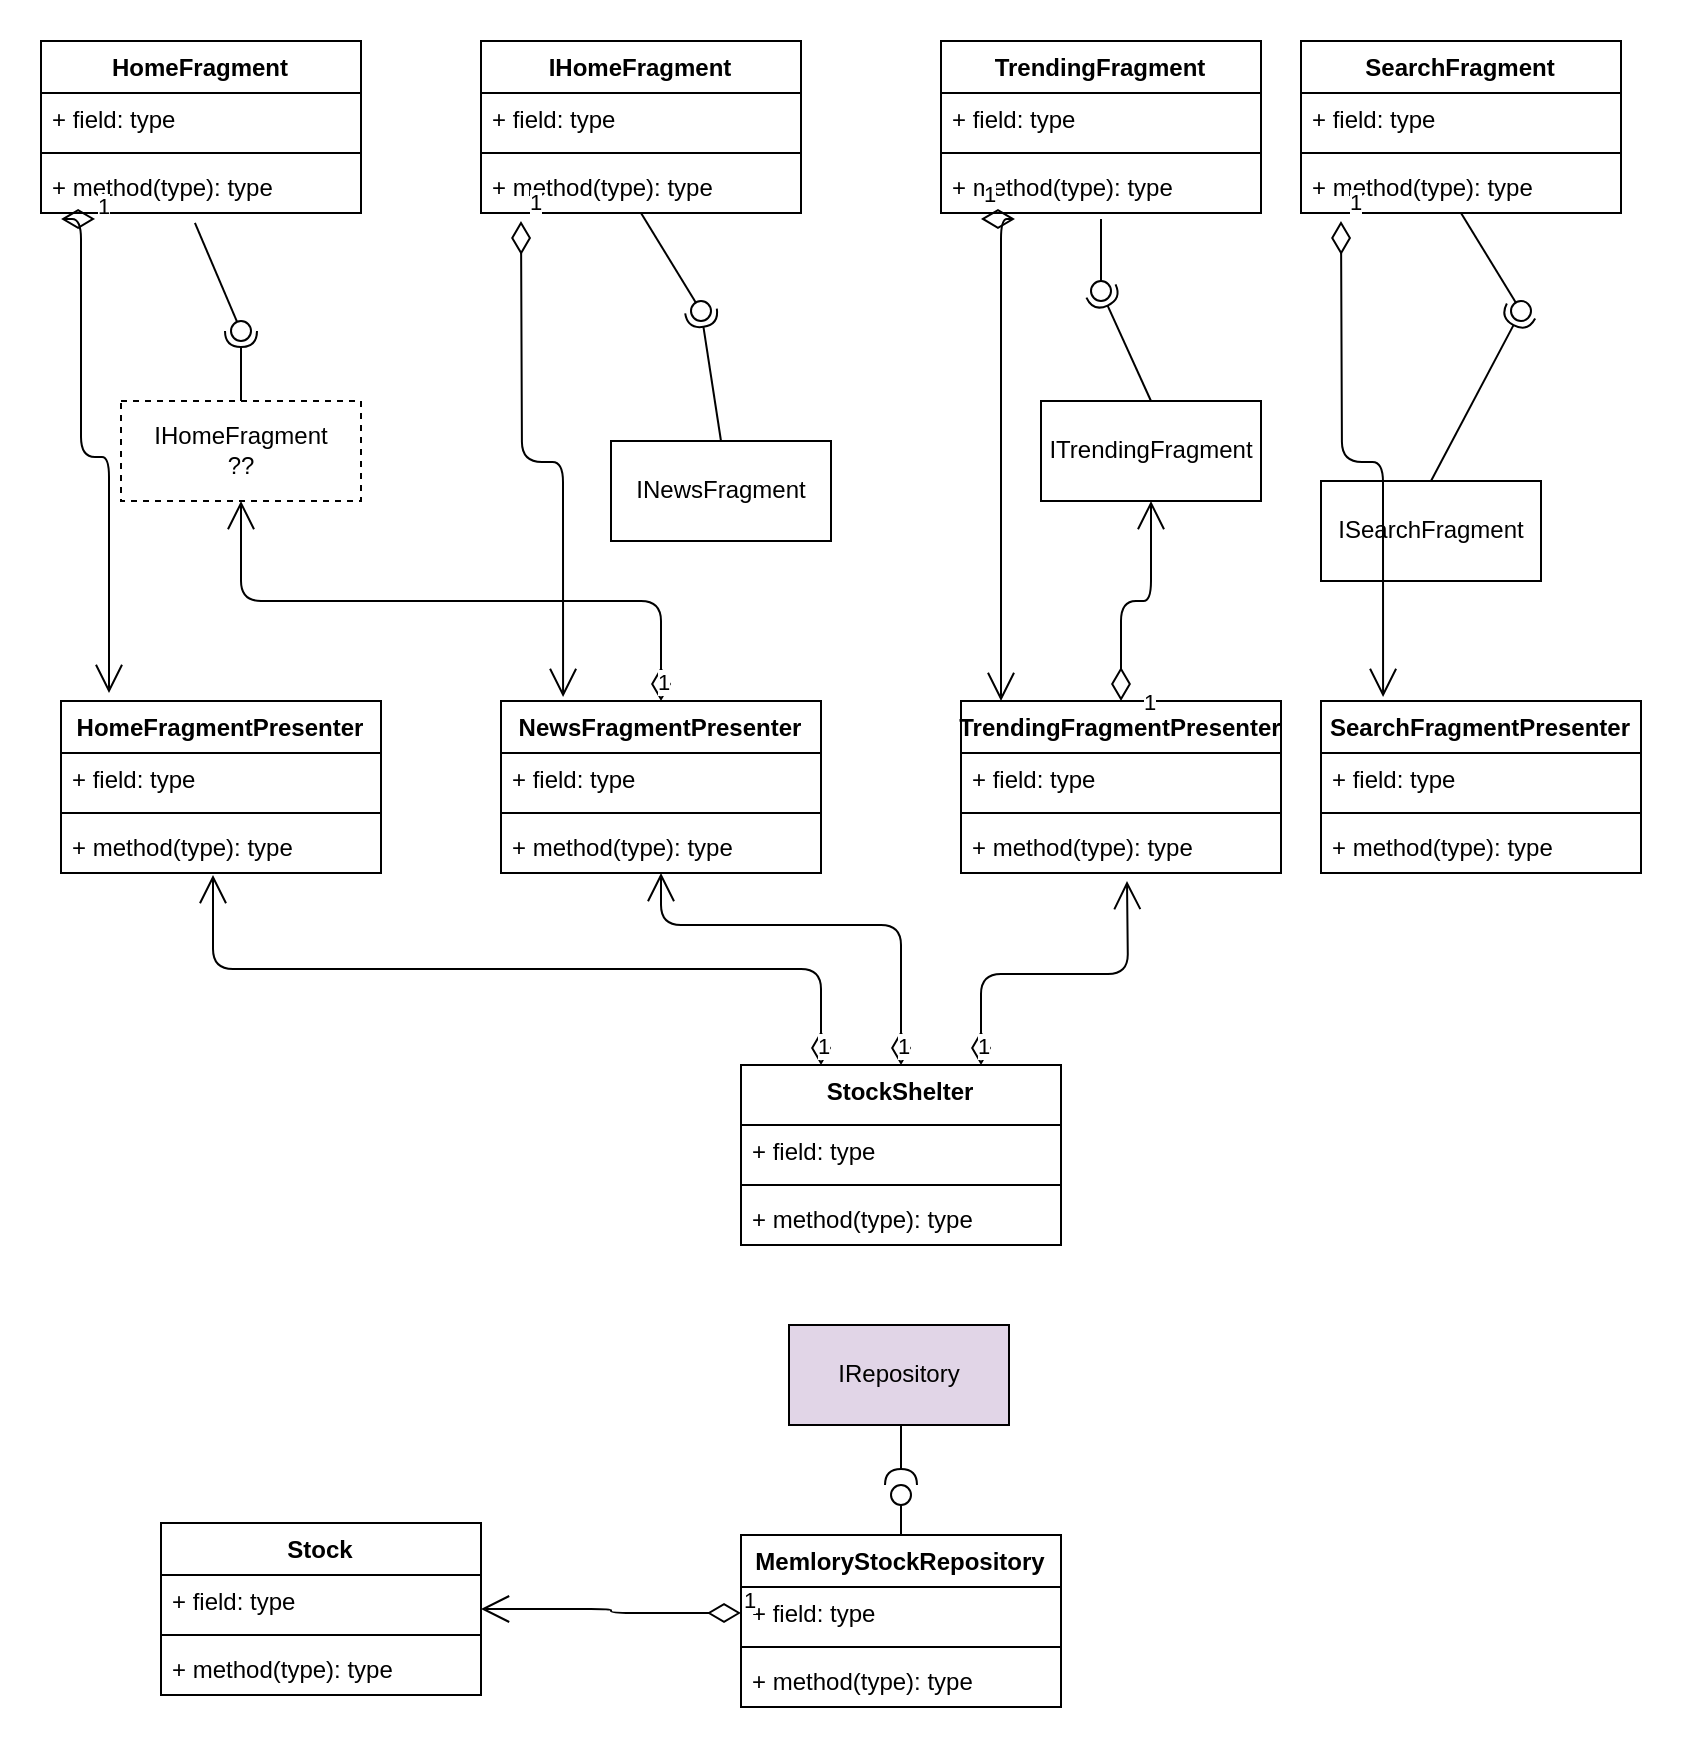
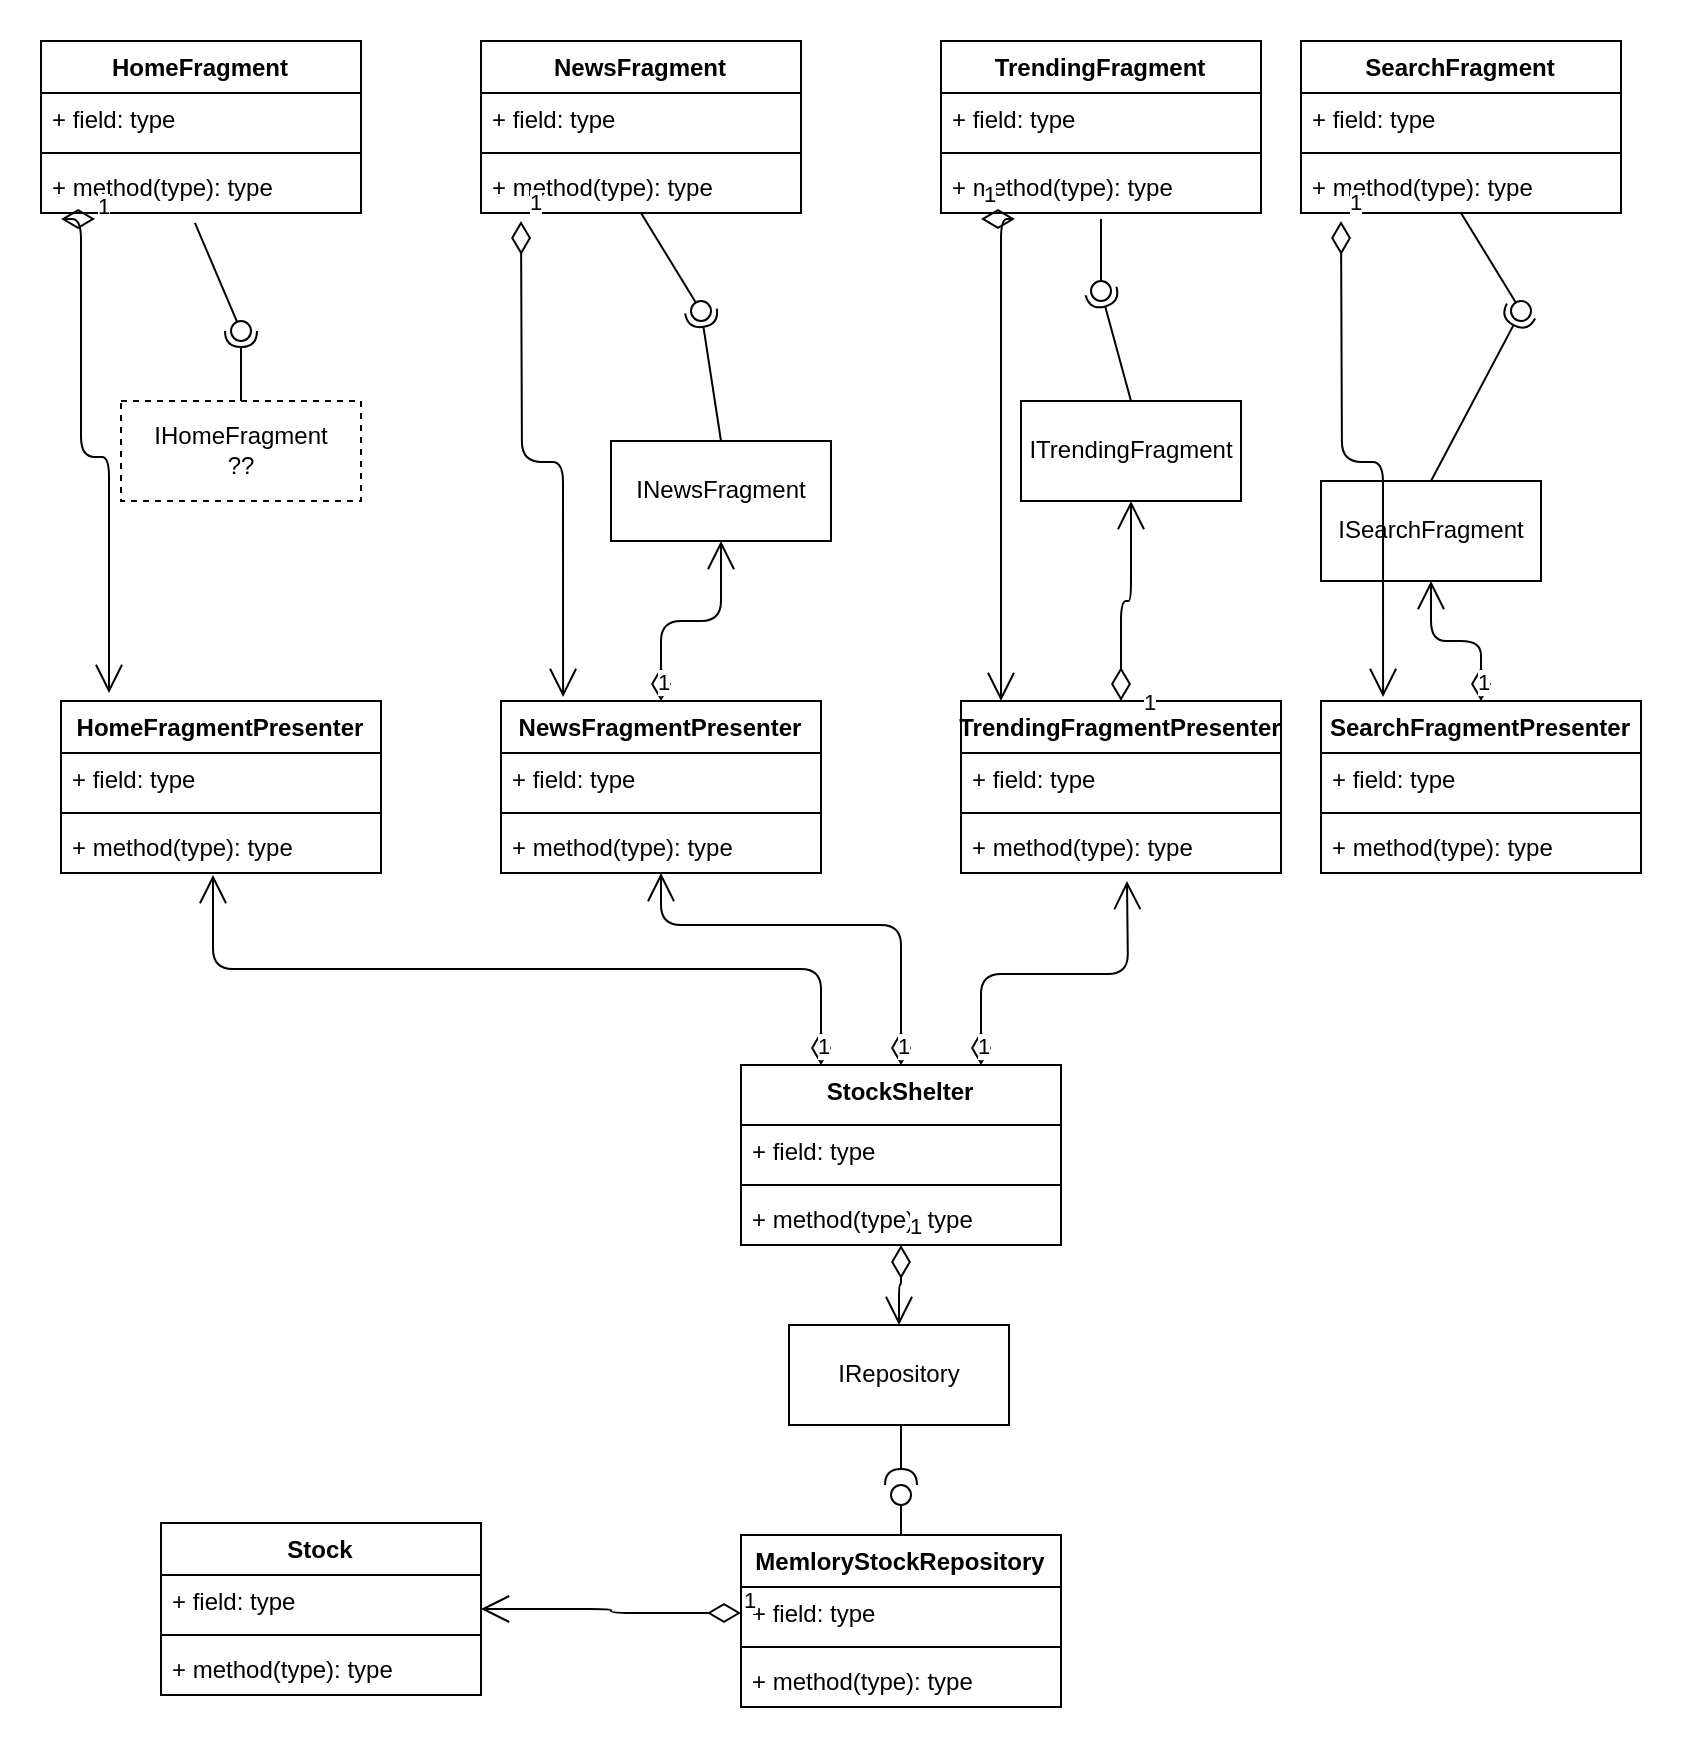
(640, 68) -> (640, 68)
(1151, 451) -> (1131, 451)
(422, 601) -> (720, 609)
none -> (1442, 641)
none -> (899, 1295)
(899, 1375) -> (899, 1375)
